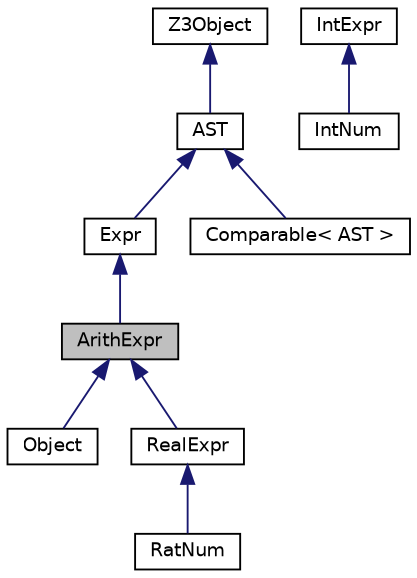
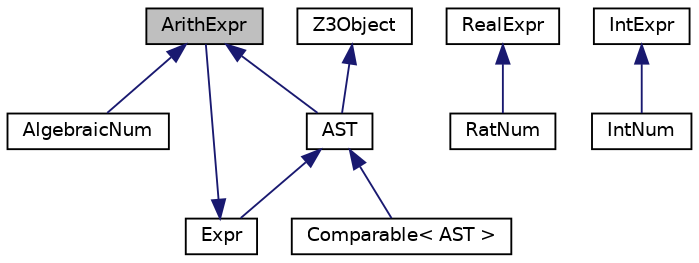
(159, 402) -> (280, 85)
(53, 447) -> (88, 131)
